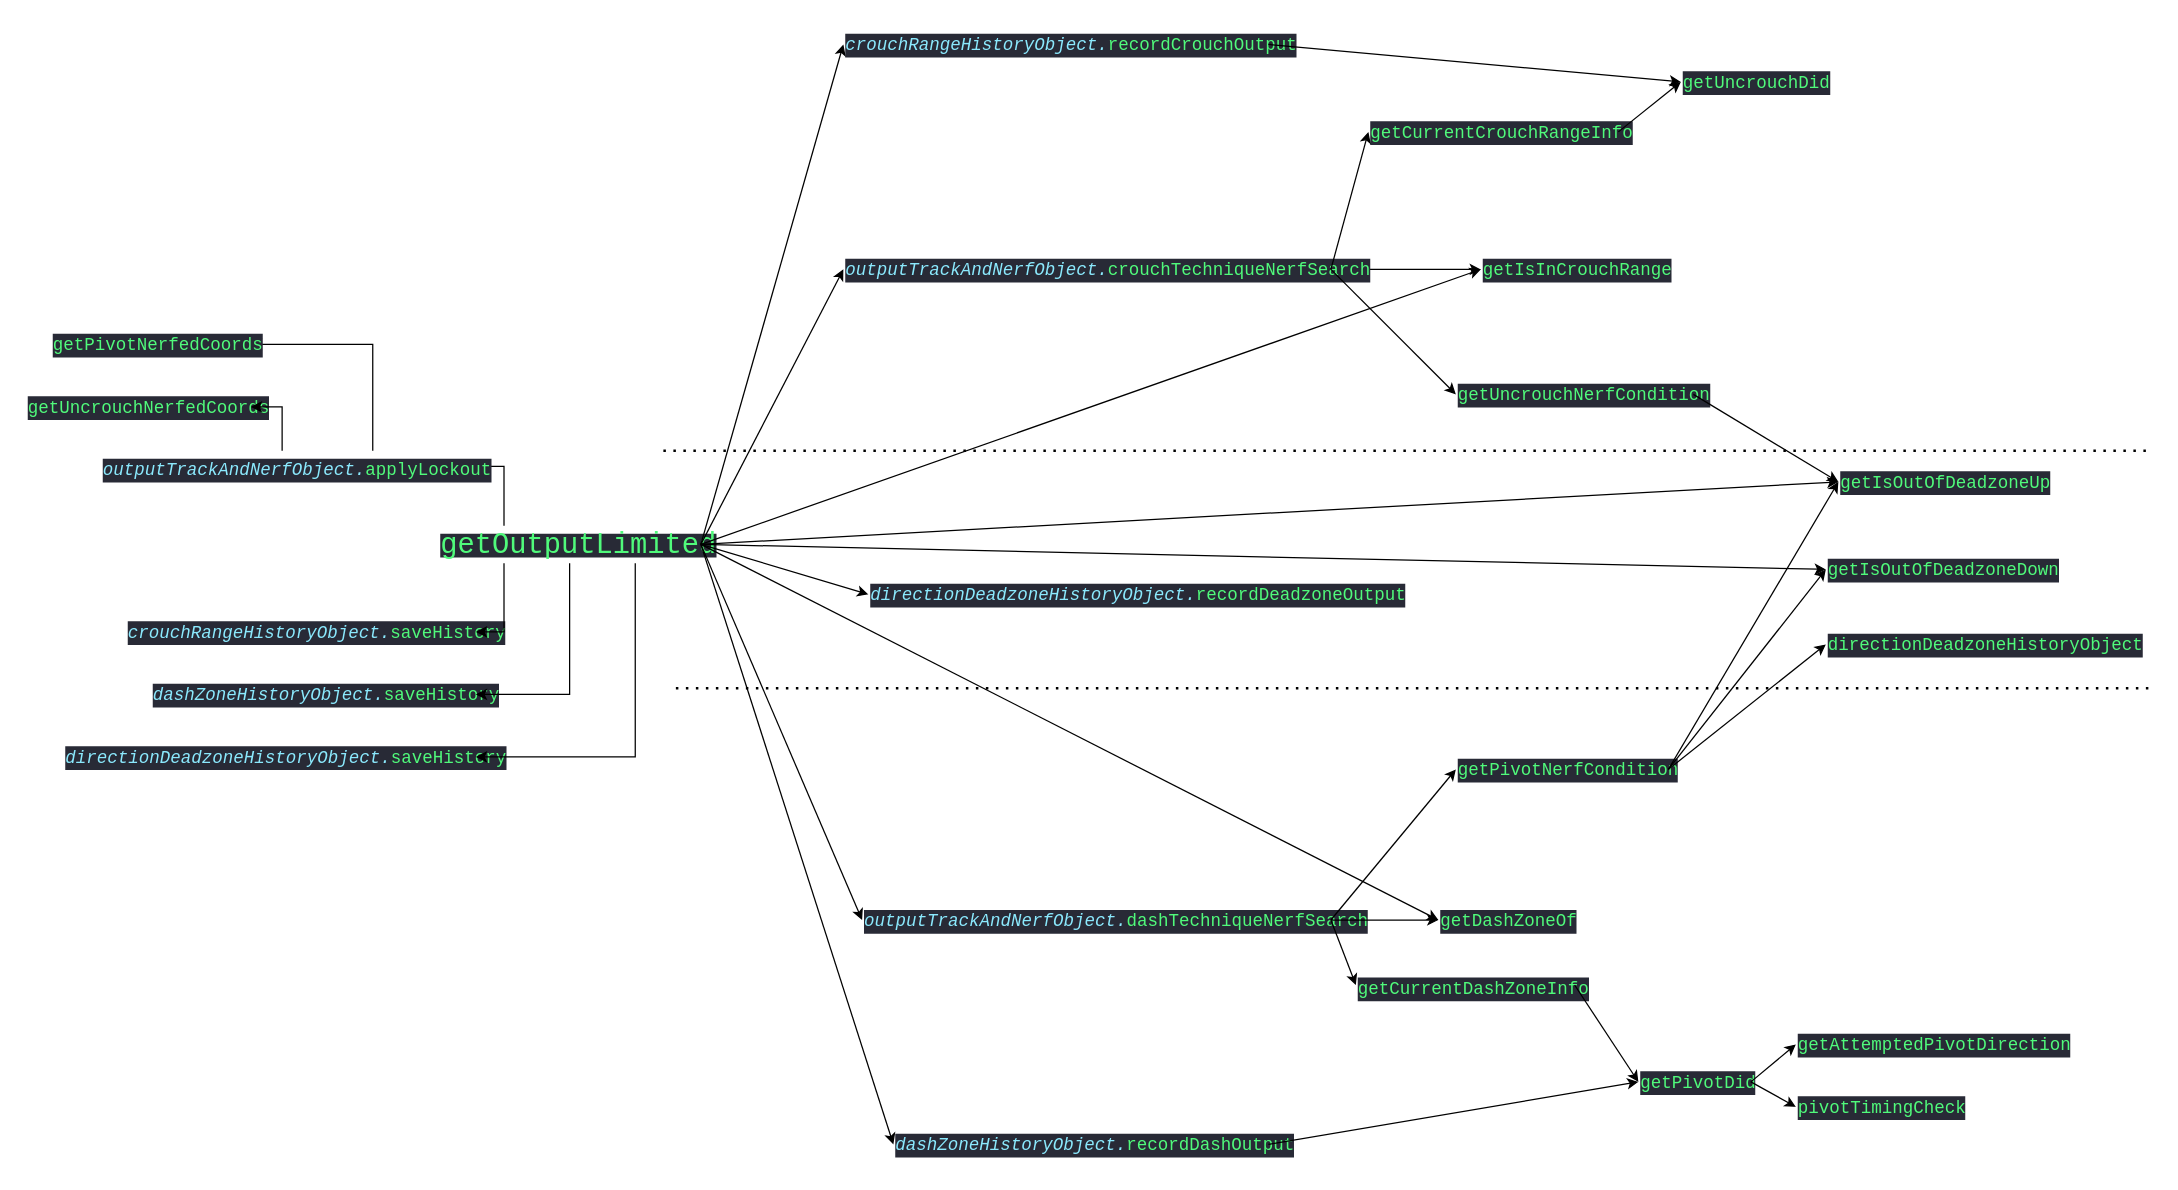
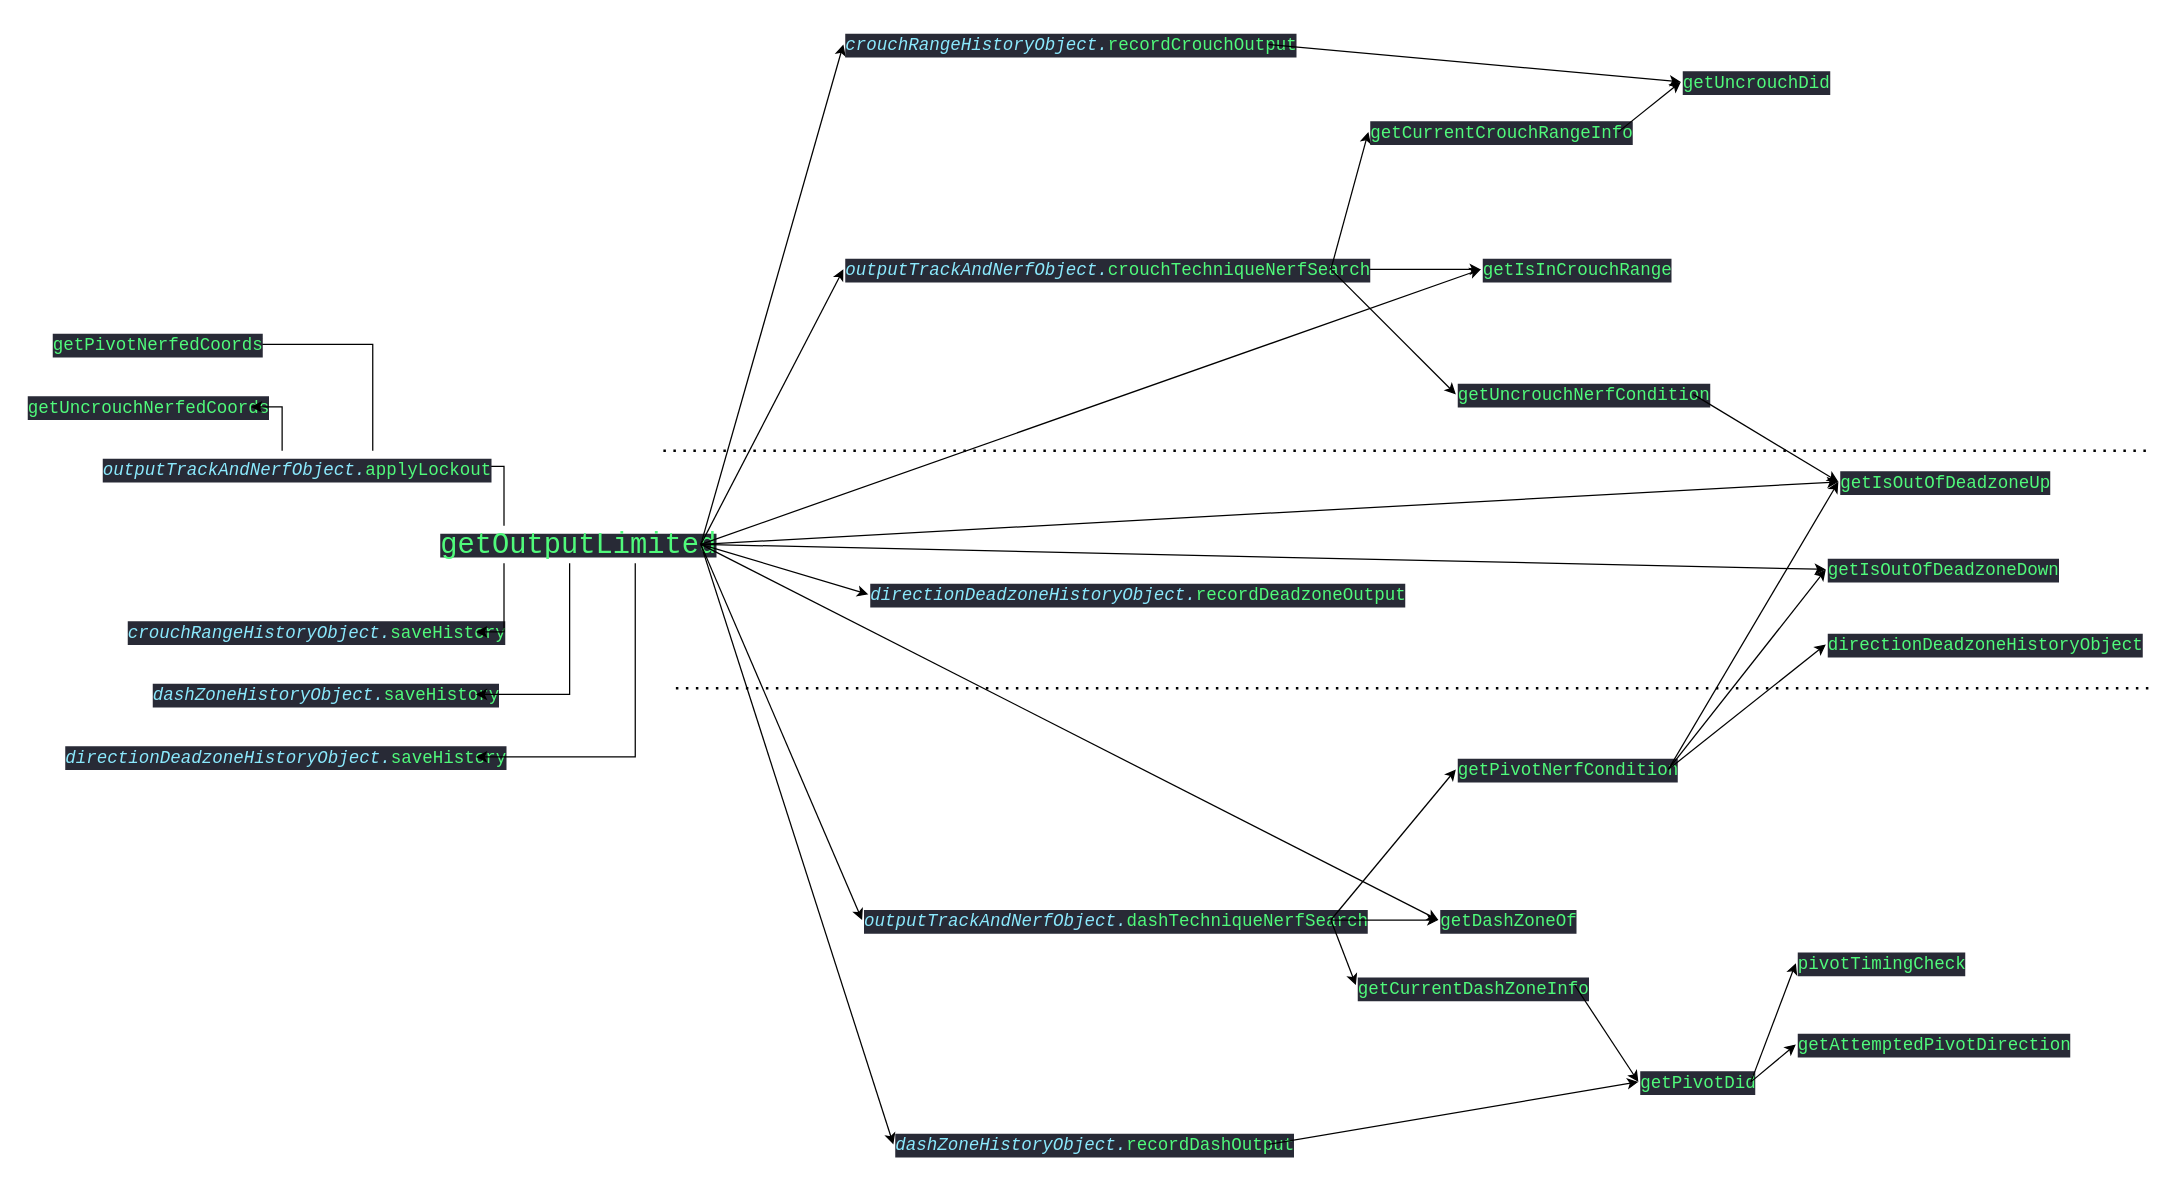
(1877, 1107) -> (1877, 963)
